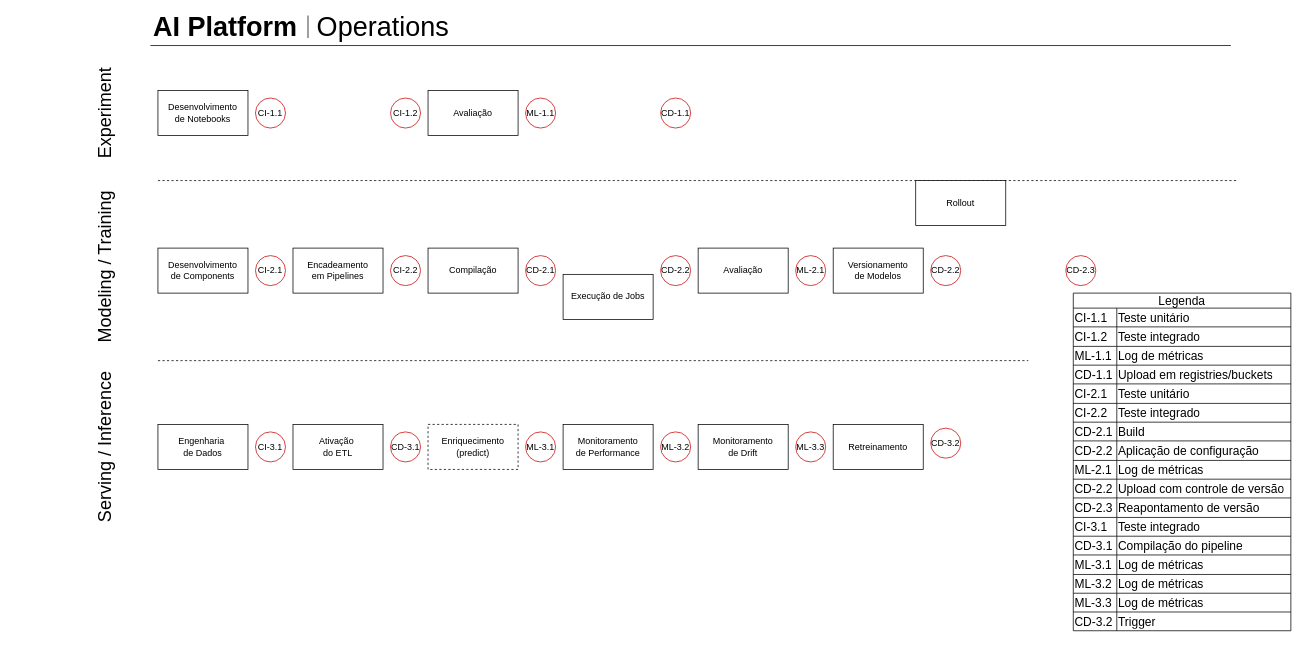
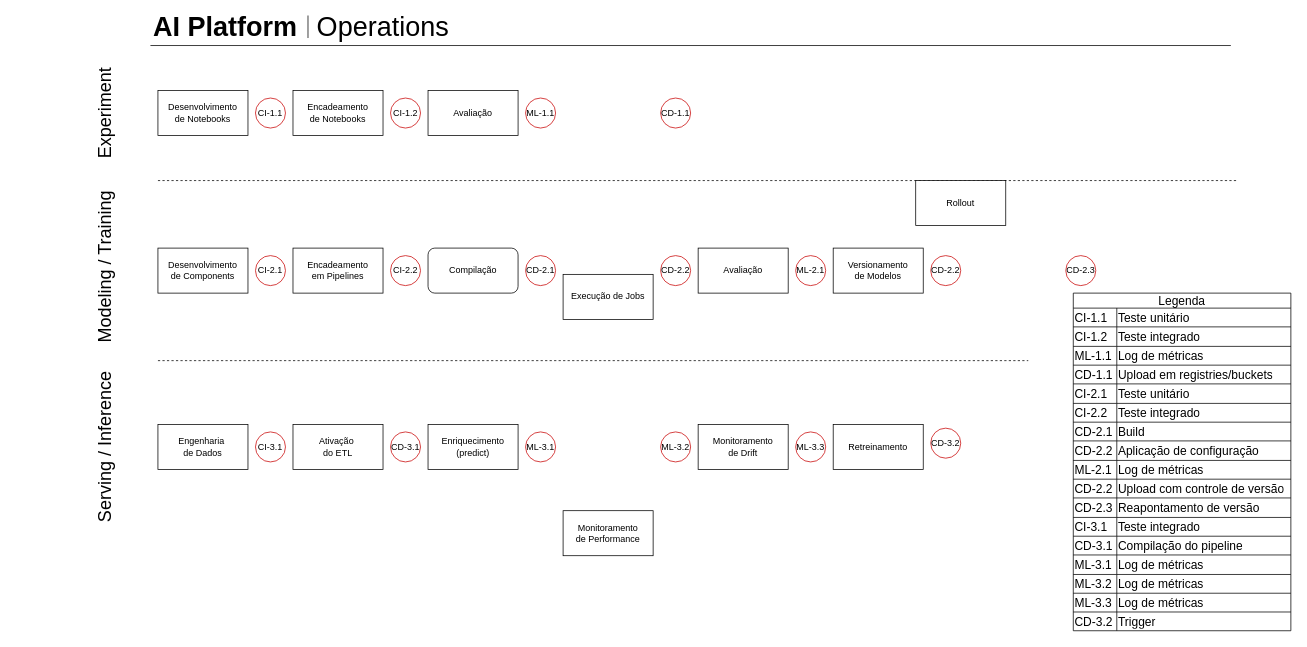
none -> (338, 113)
(473, 270) -> (473, 270)
(473, 447) -> (473, 447)
(608, 447) -> (608, 533)
